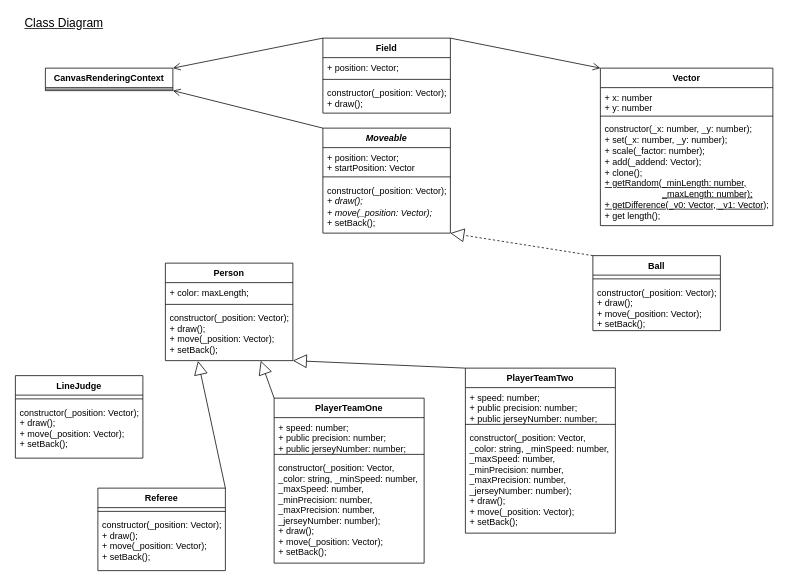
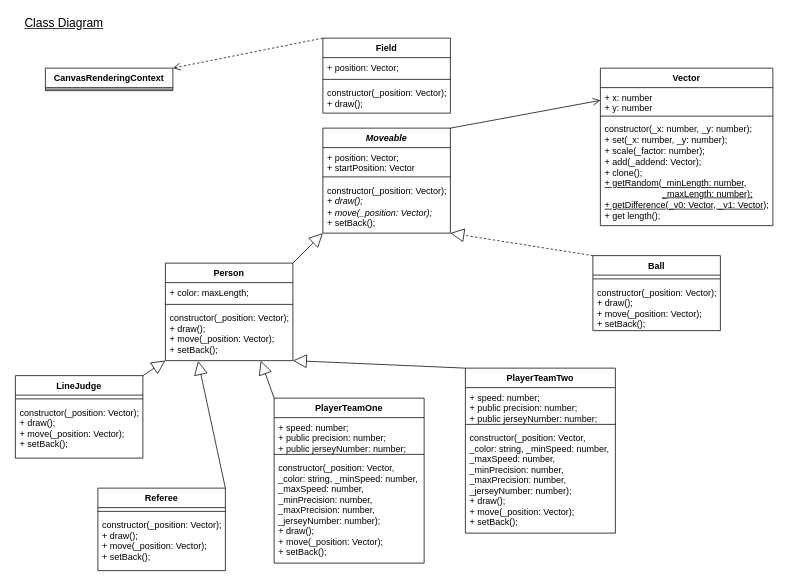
(248, 53) -> (248, 53)
(524, 53) -> none
(249, 109) -> none
none -> (524, 114)
none -> (303, 253)
none -> (148, 372)
